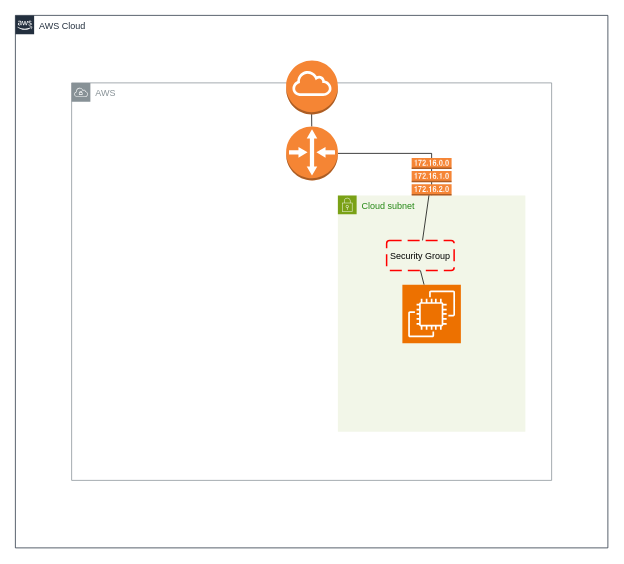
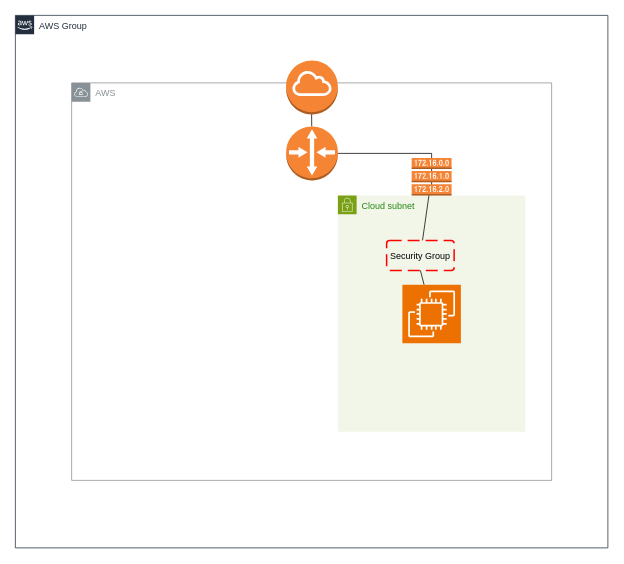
(60, 26) -> (61, 26)
